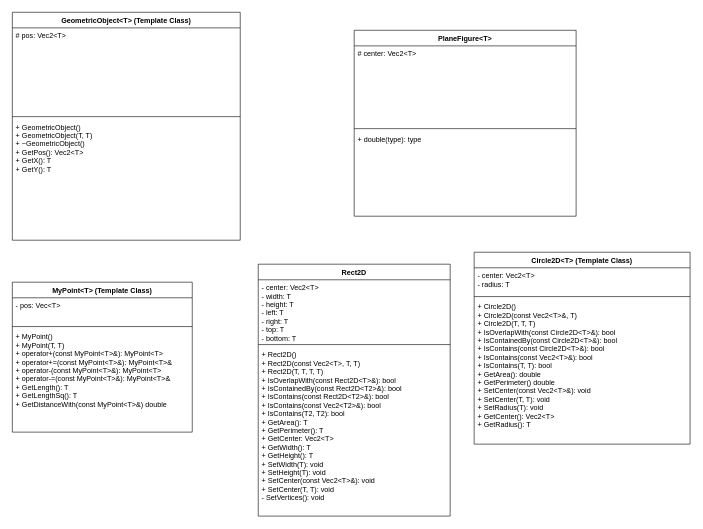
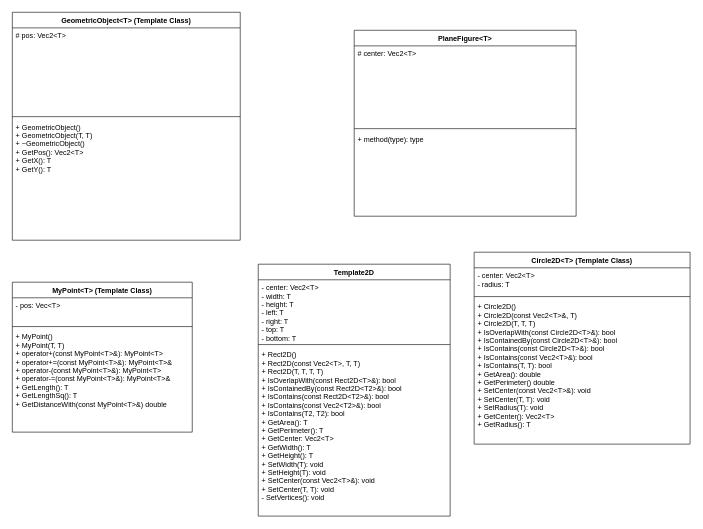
(394, 139) -> (395, 139)
(354, 272) -> (354, 272)
